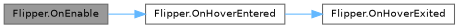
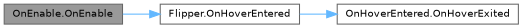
(56, 14) -> (63, 14)
(389, 14) -> (428, 14)
